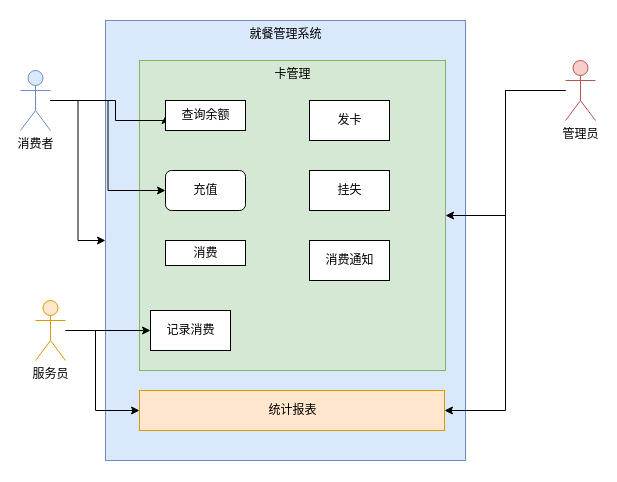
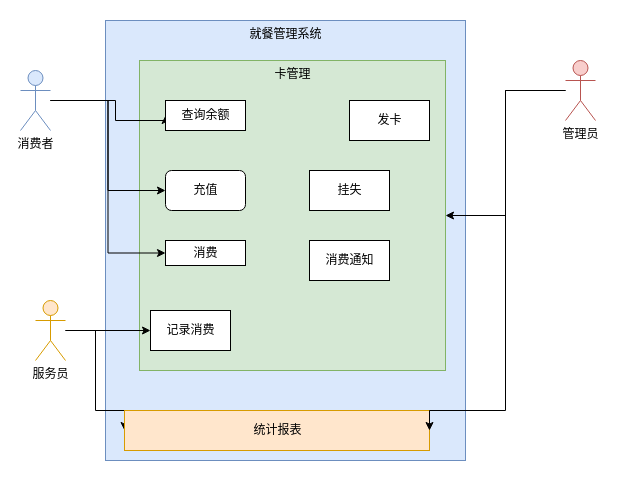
(350, 121) -> (390, 121)
(78, 182) -> (108, 238)
(292, 411) -> (277, 431)
